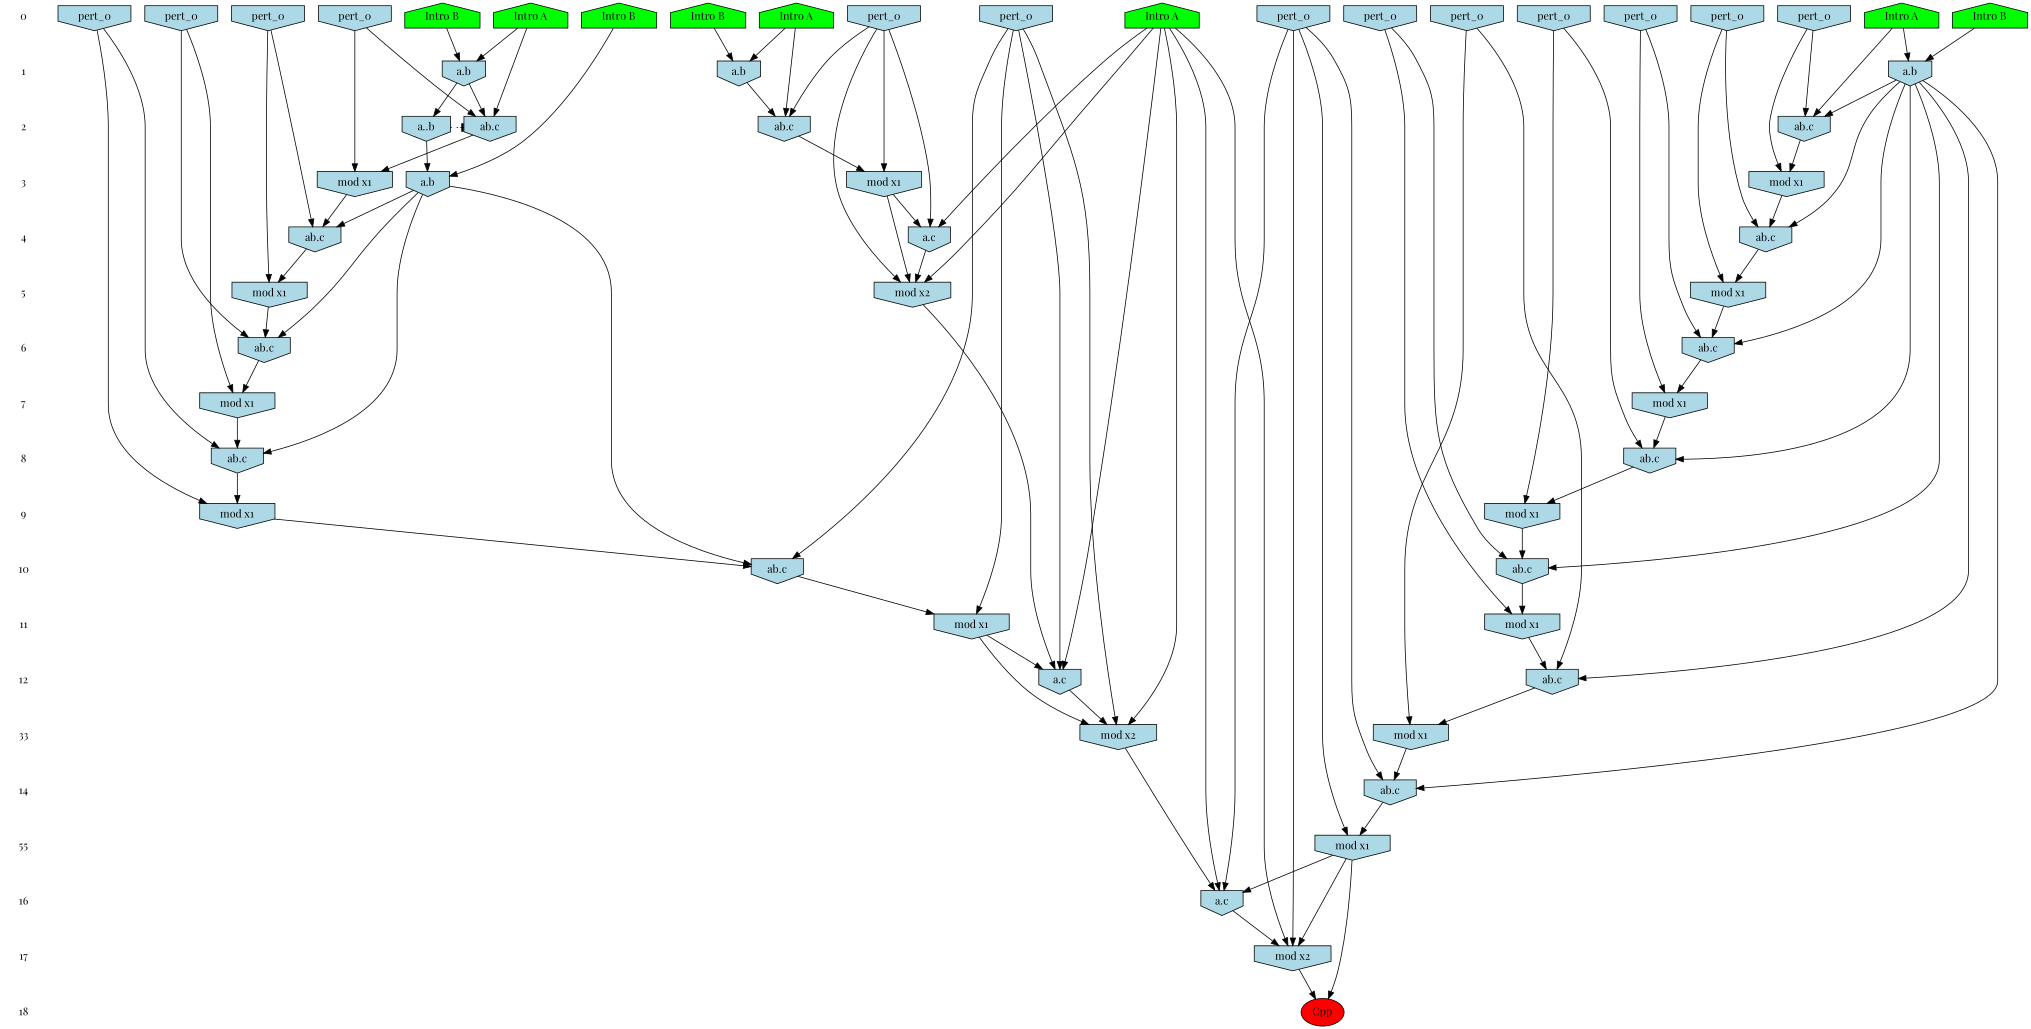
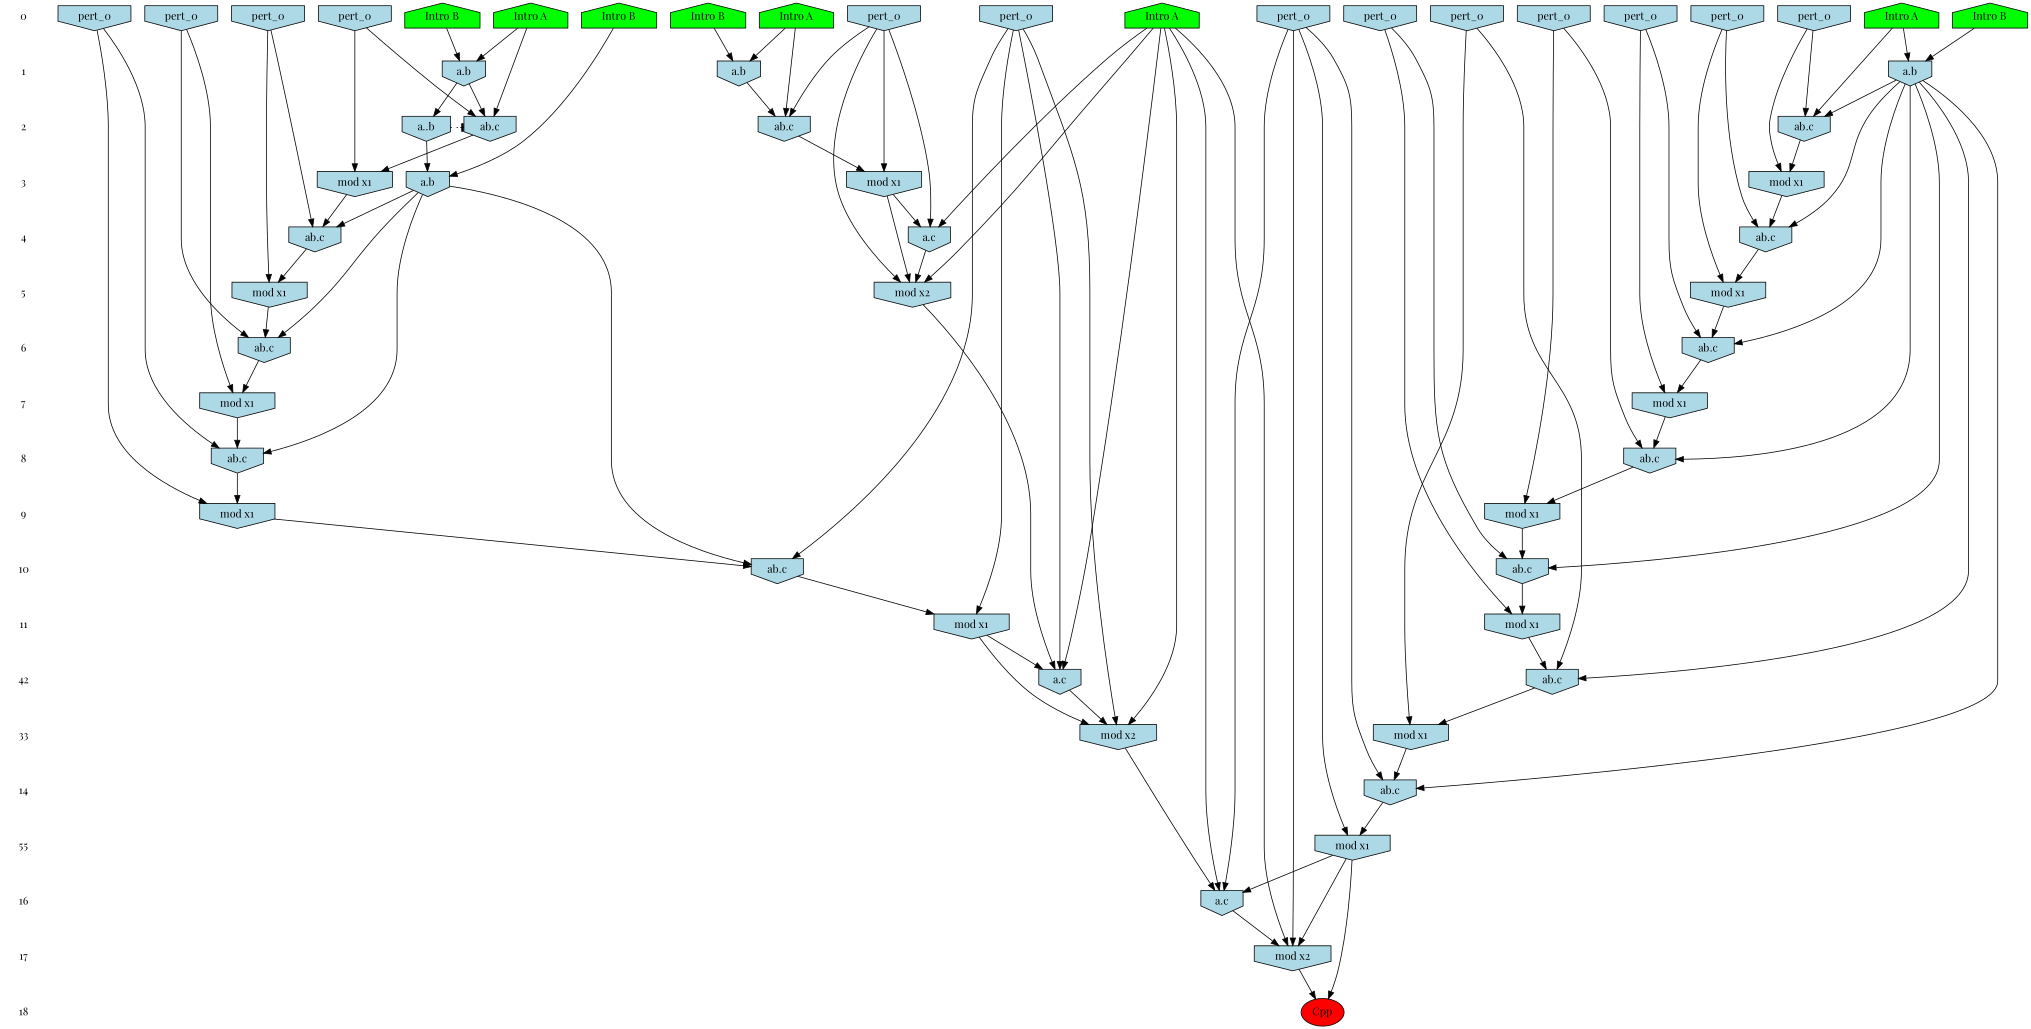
(24, 680) -> (24, 680)
